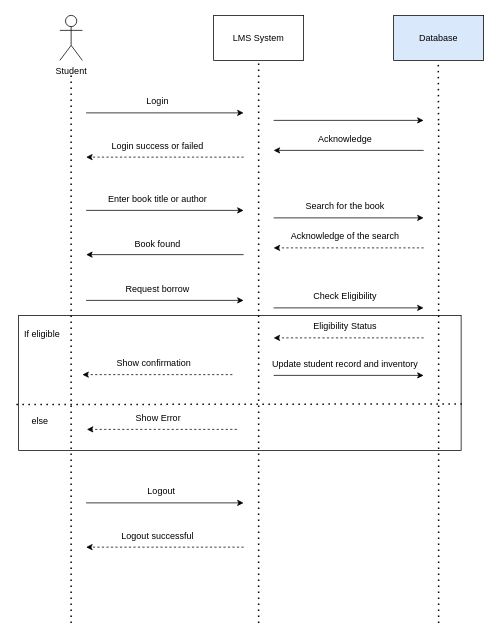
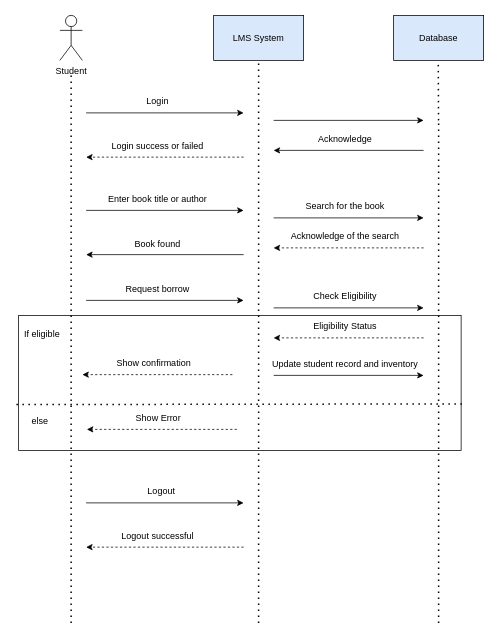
(258, 38) -> (258, 38)
